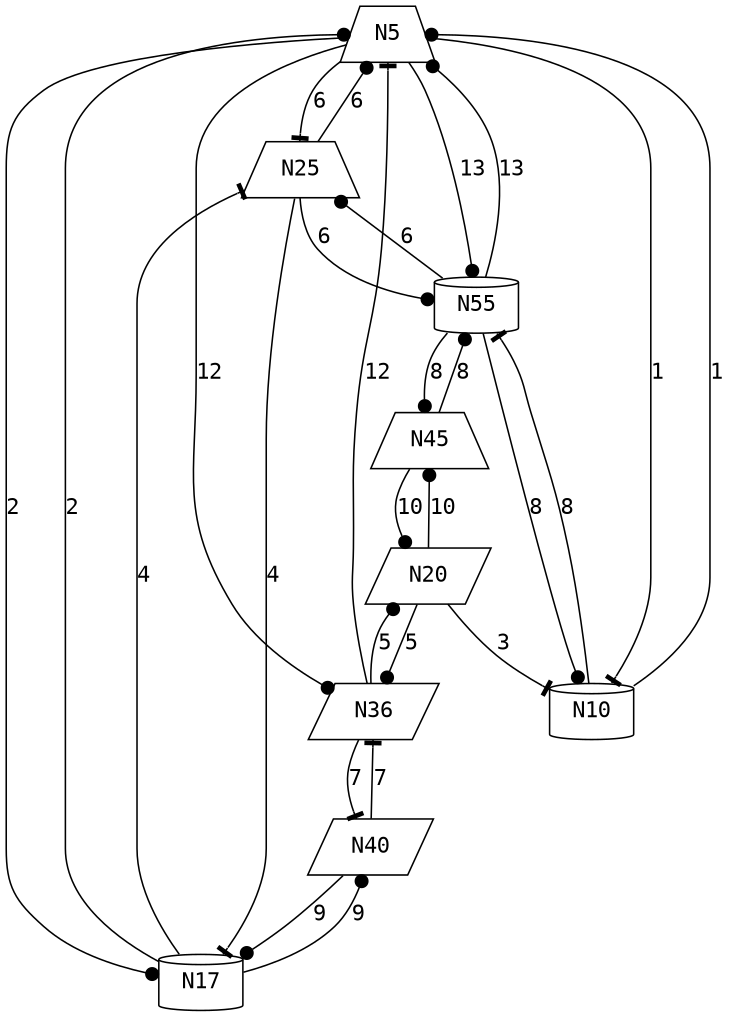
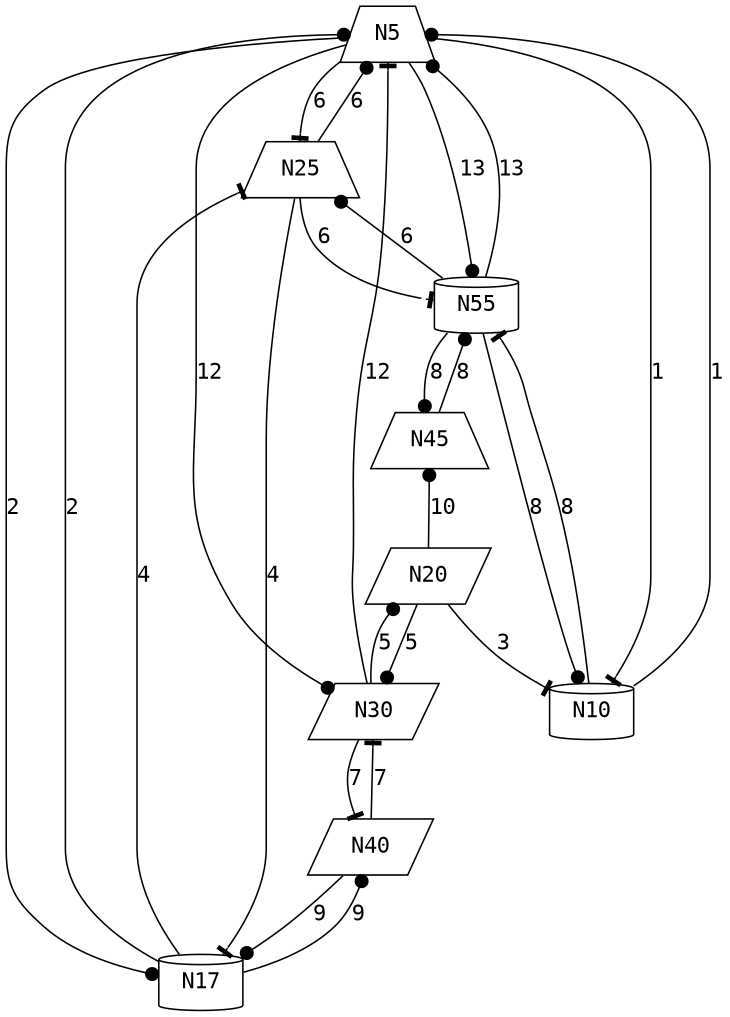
(341, 269) -> (341, 269)
(396, 502) -> none
(374, 712) -> (374, 712)
